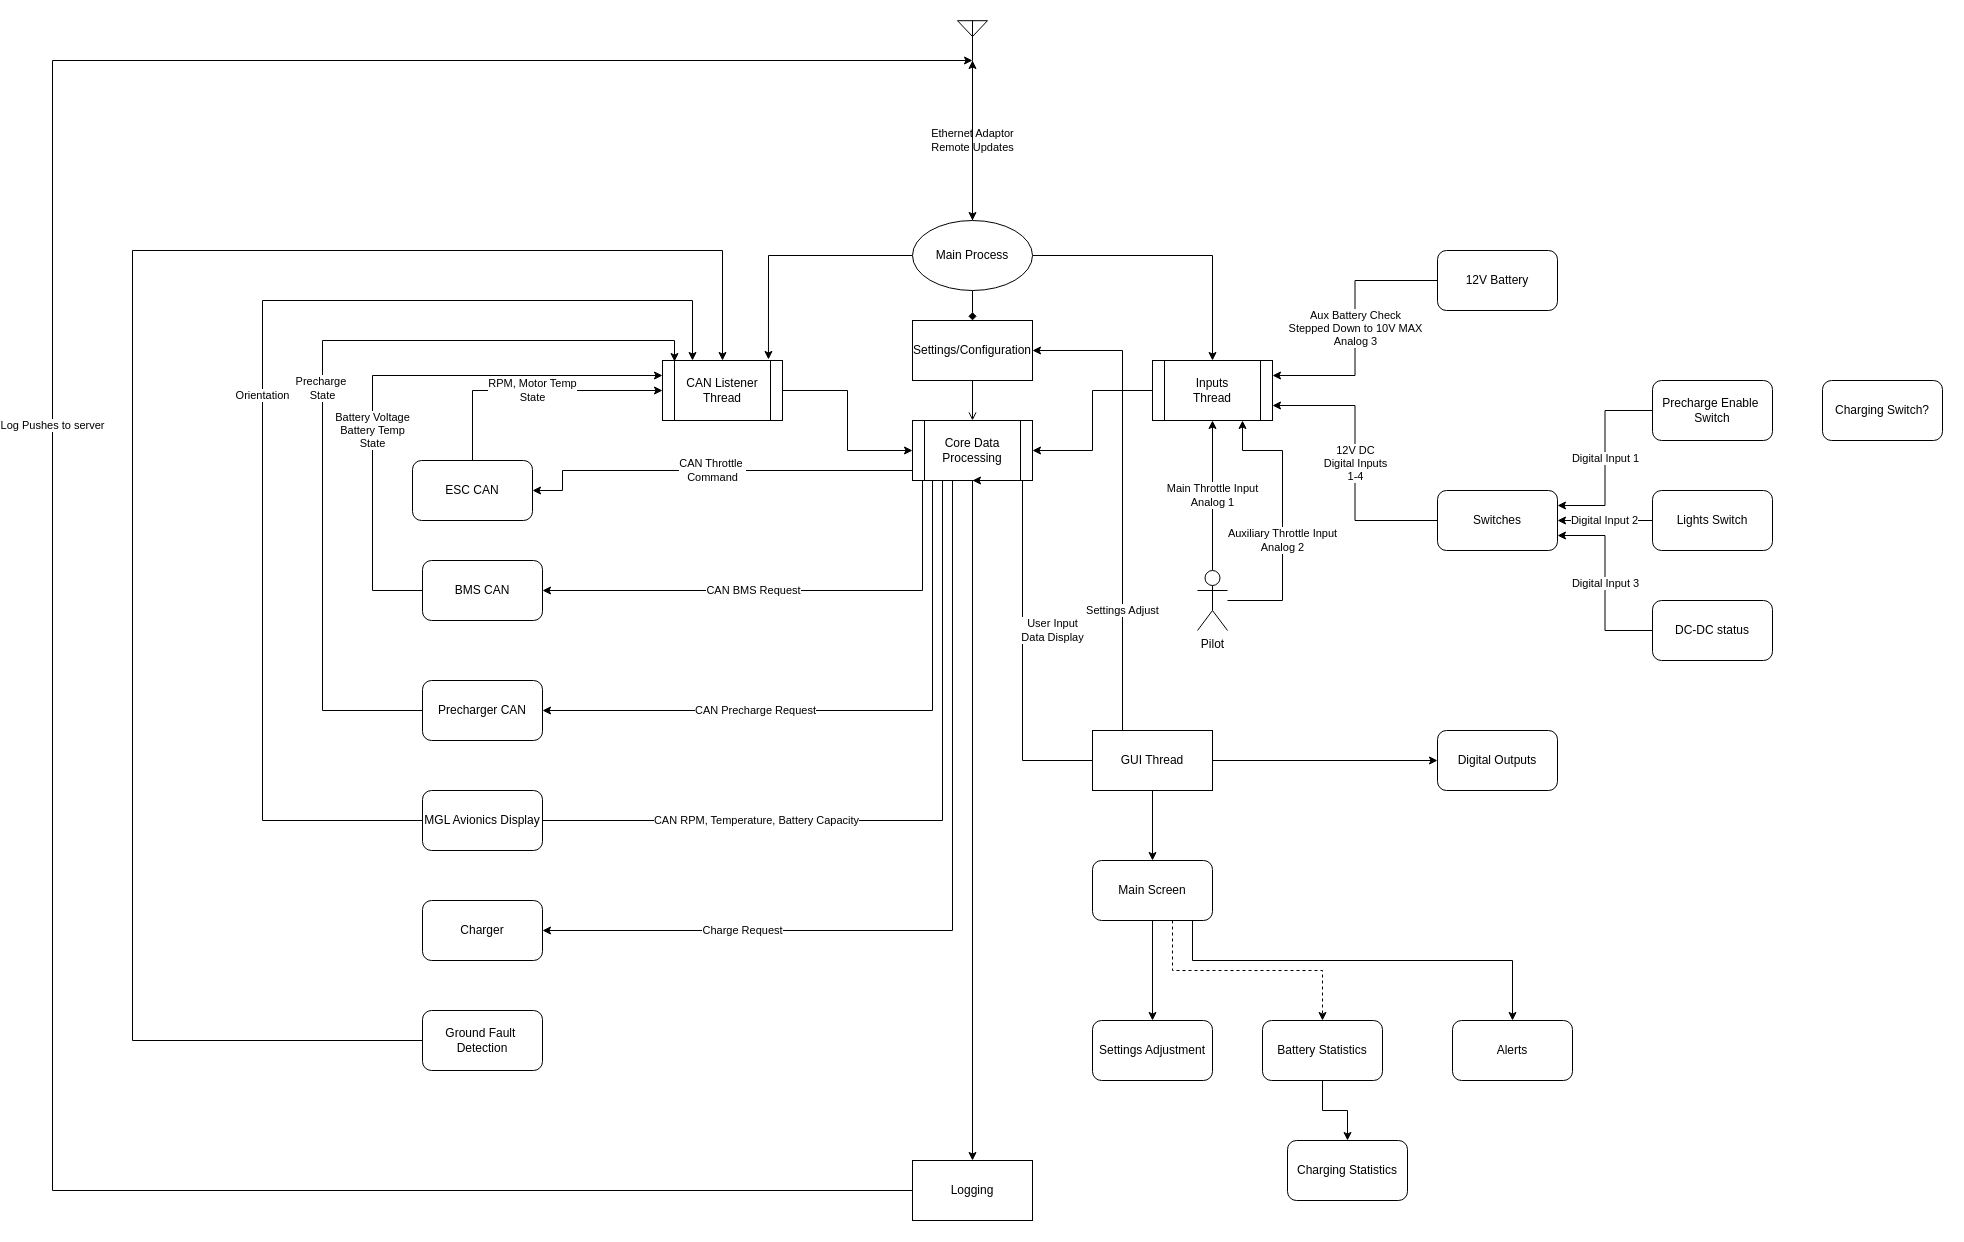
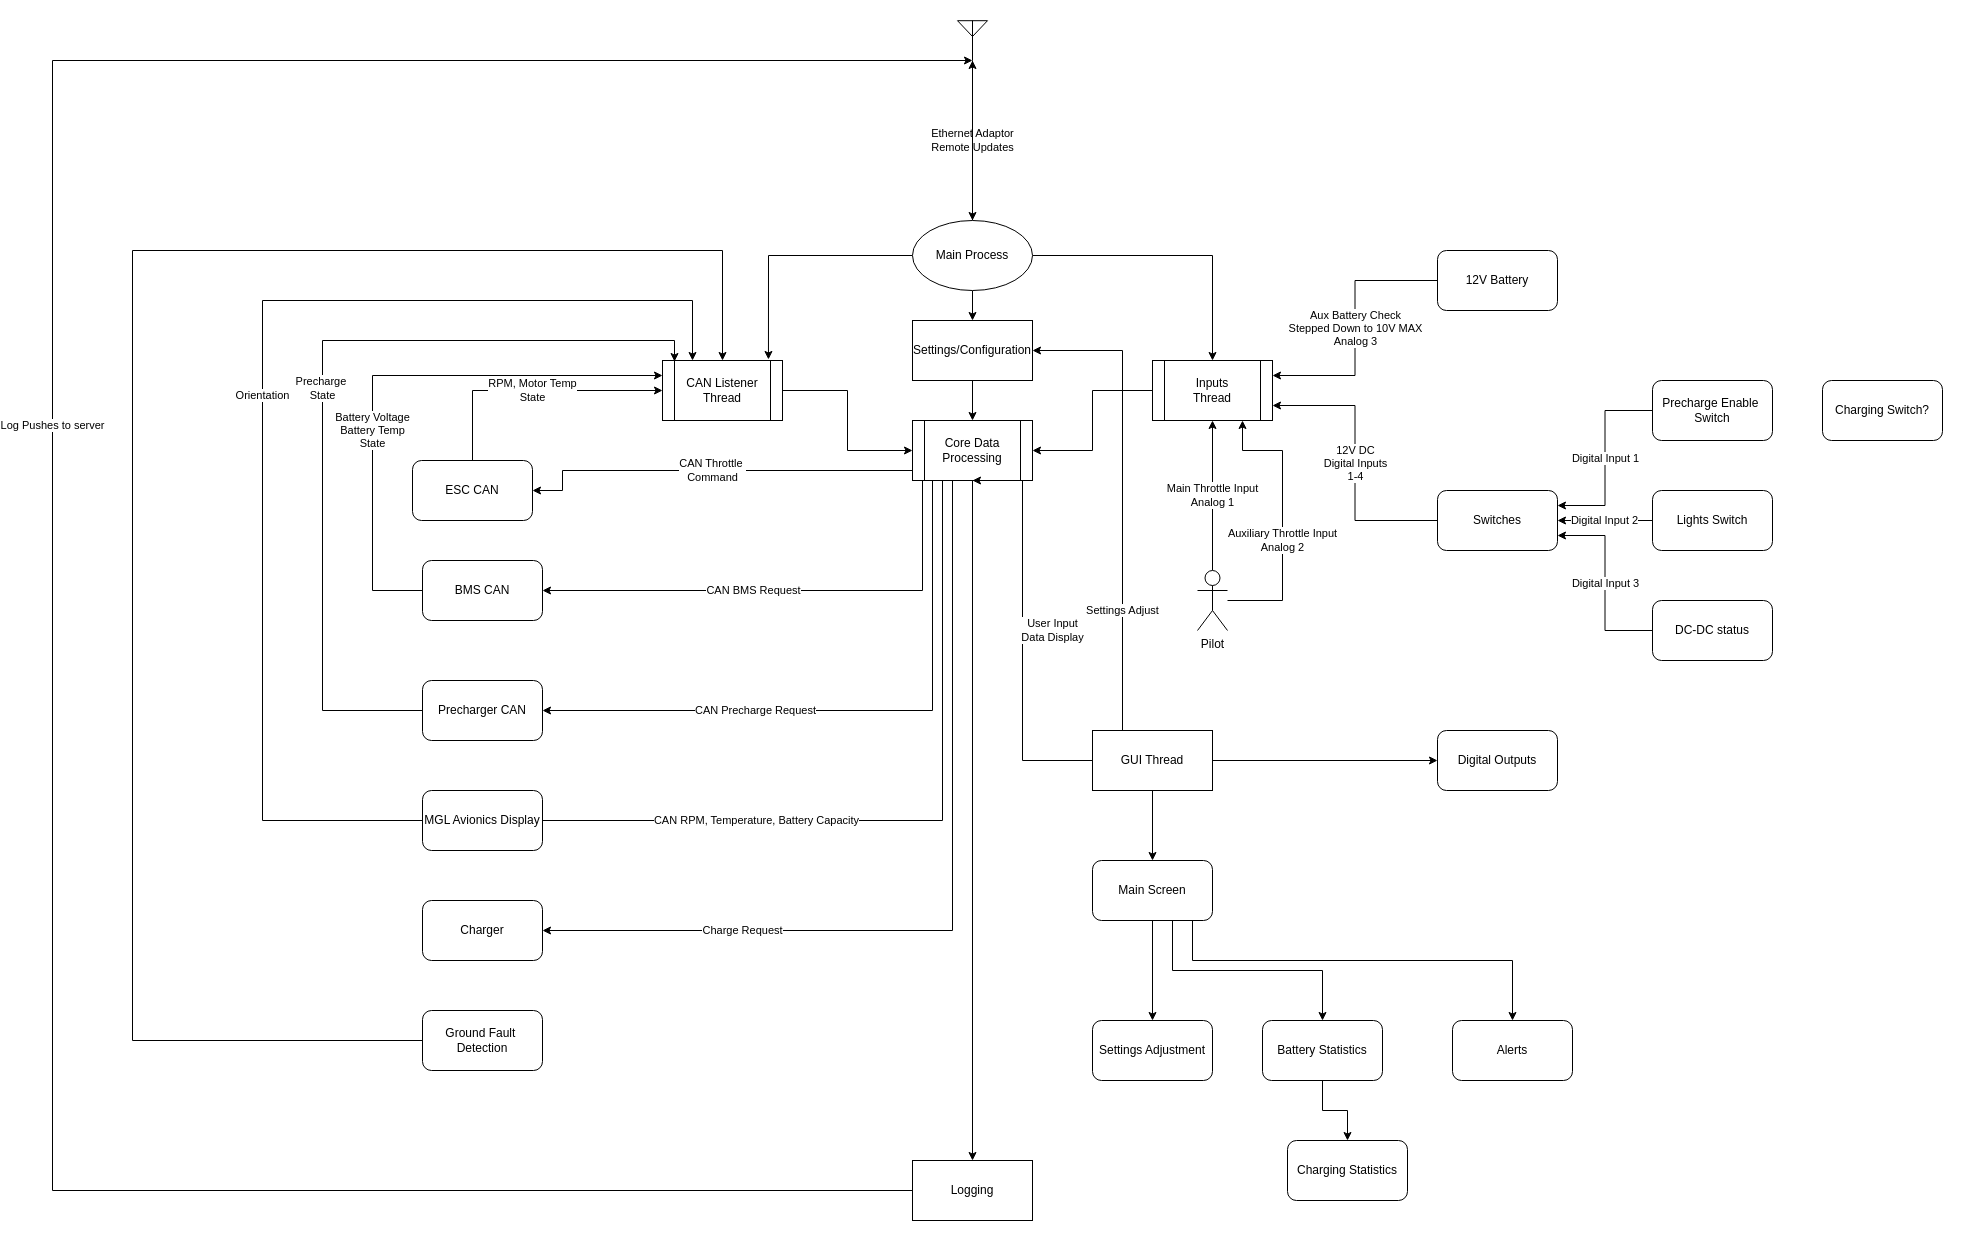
(973, 312) -> (973, 312)
(973, 414) -> (973, 412)
(1244, 971) -> (1244, 971)
